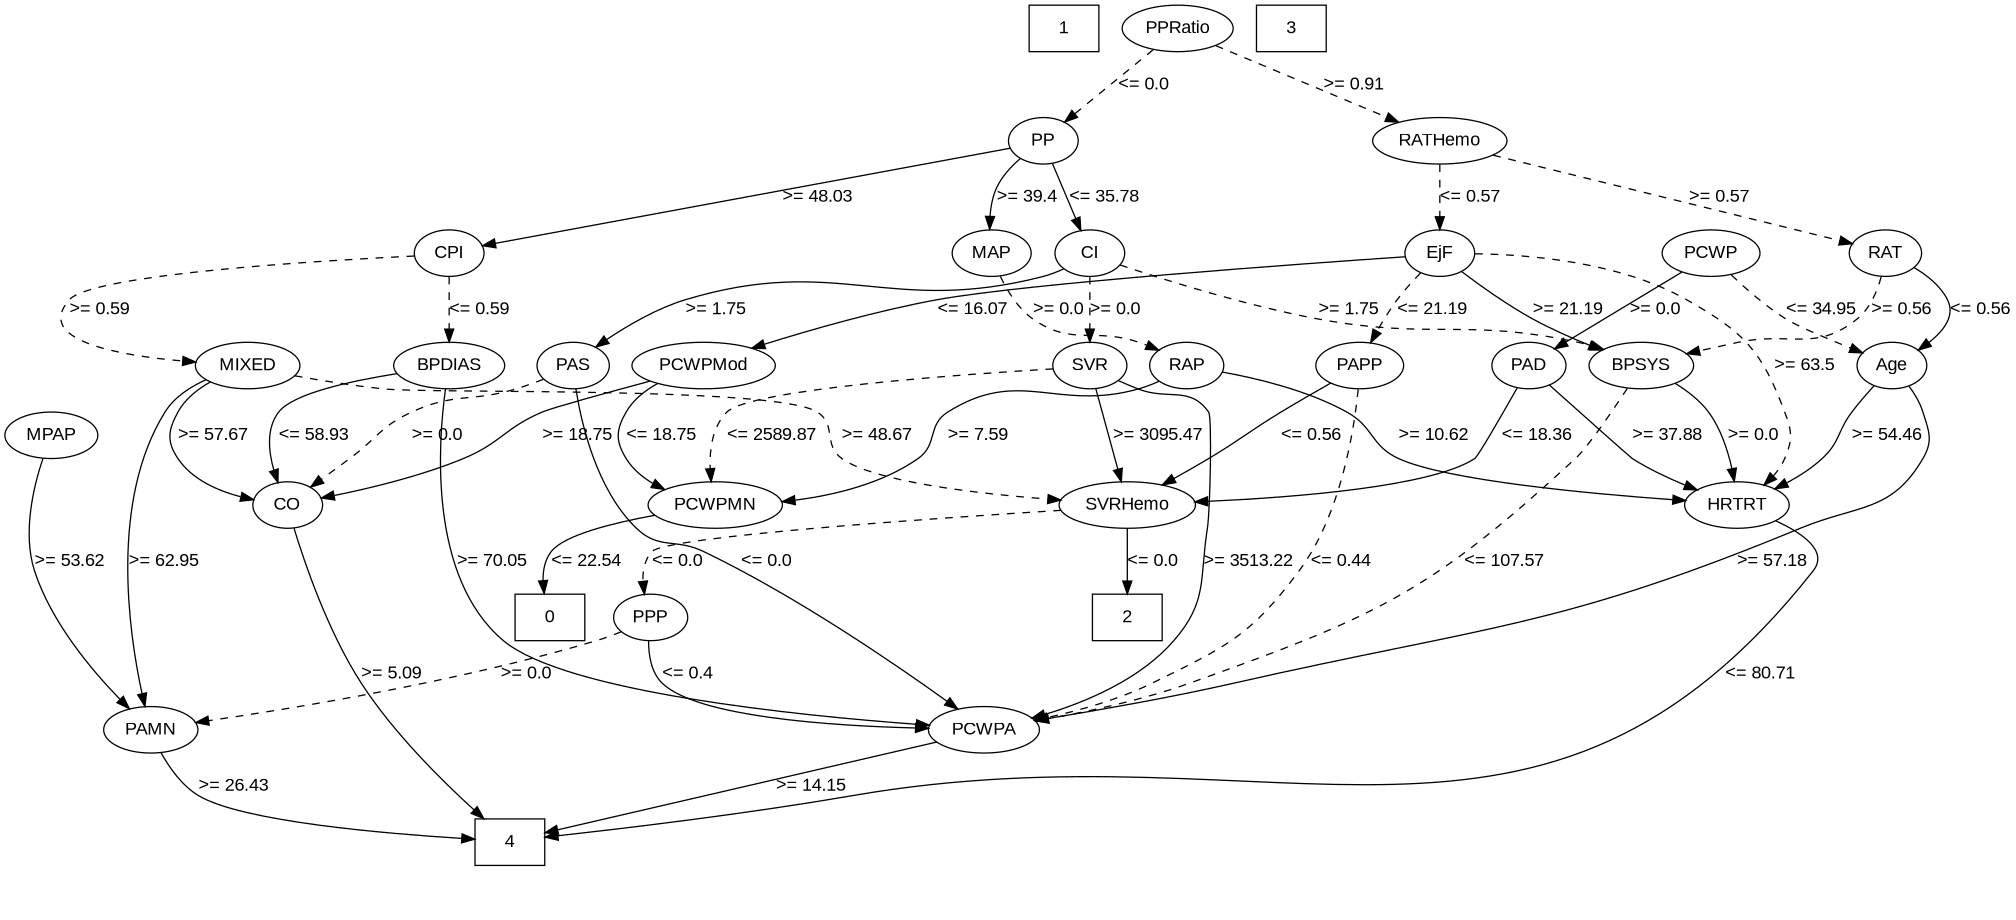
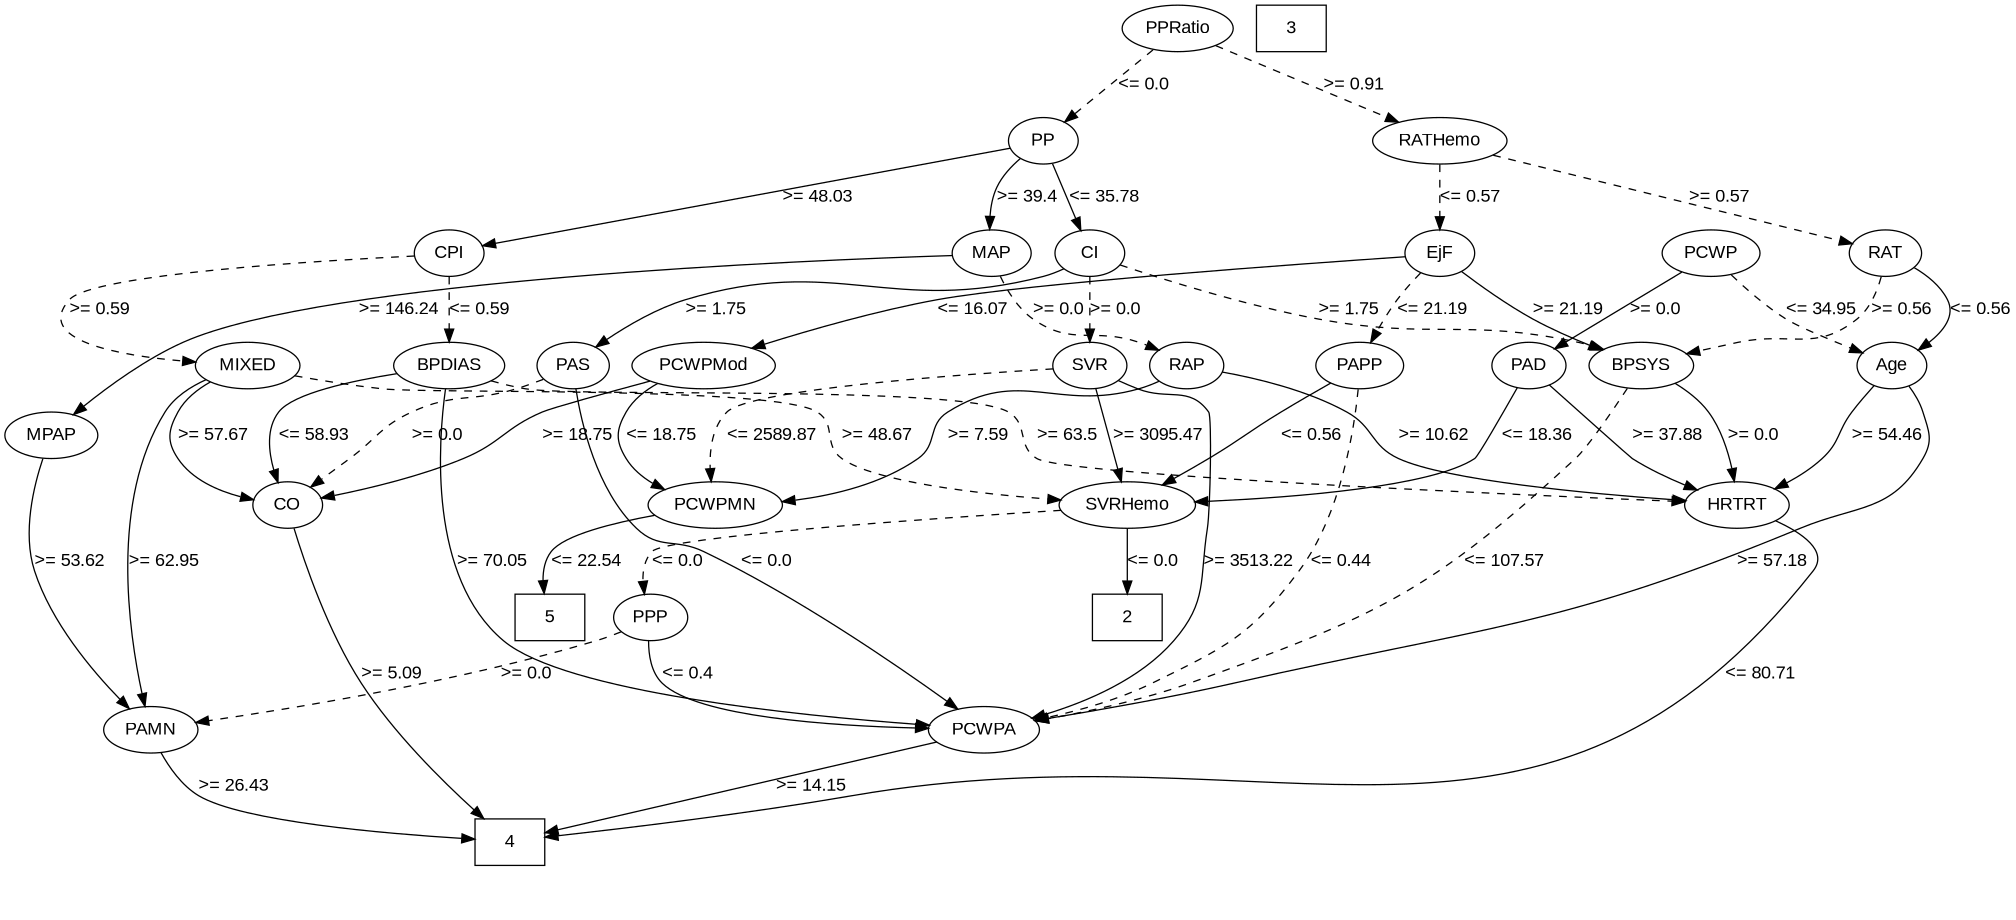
(1064, 28) -> none
none -> (506, 283)
(1688, 301) -> (1067, 465)
(550, 617) -> (550, 617)
